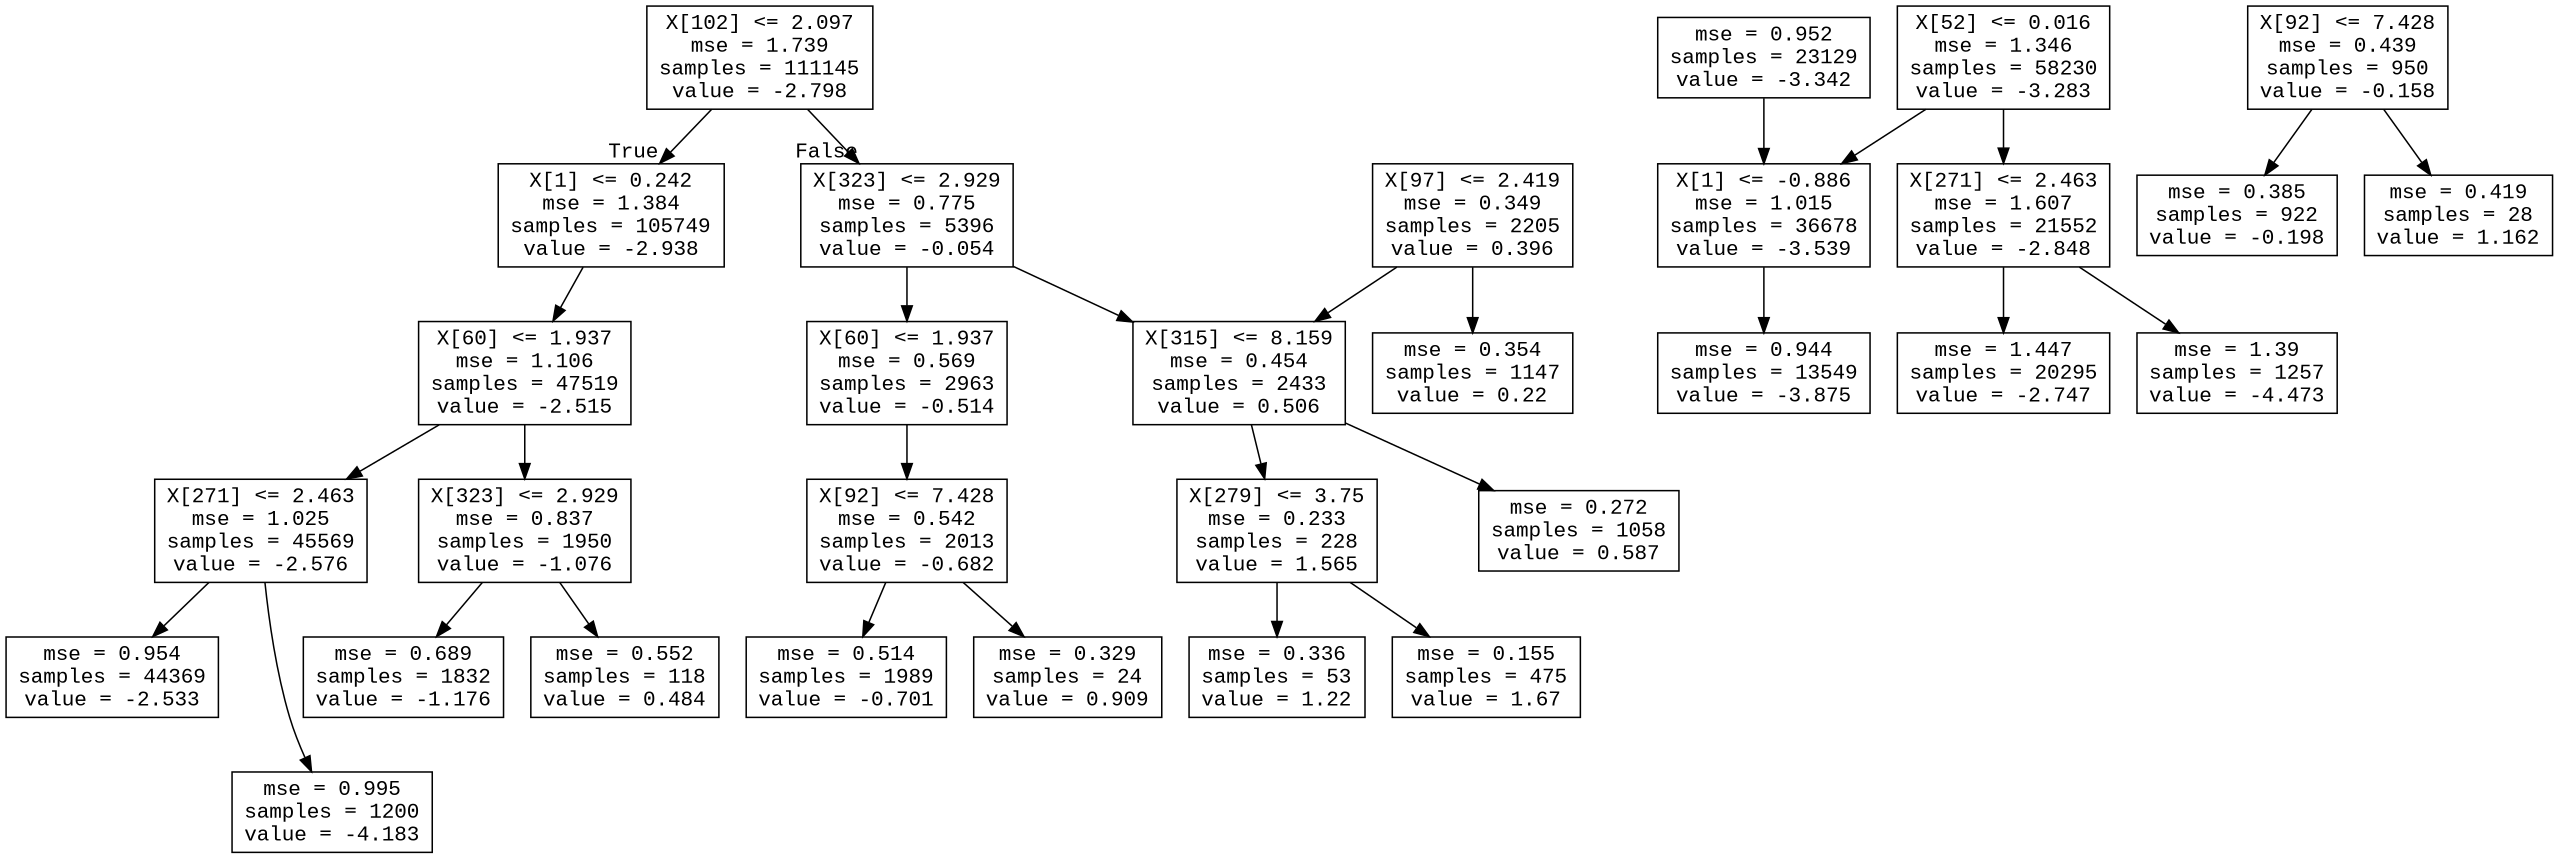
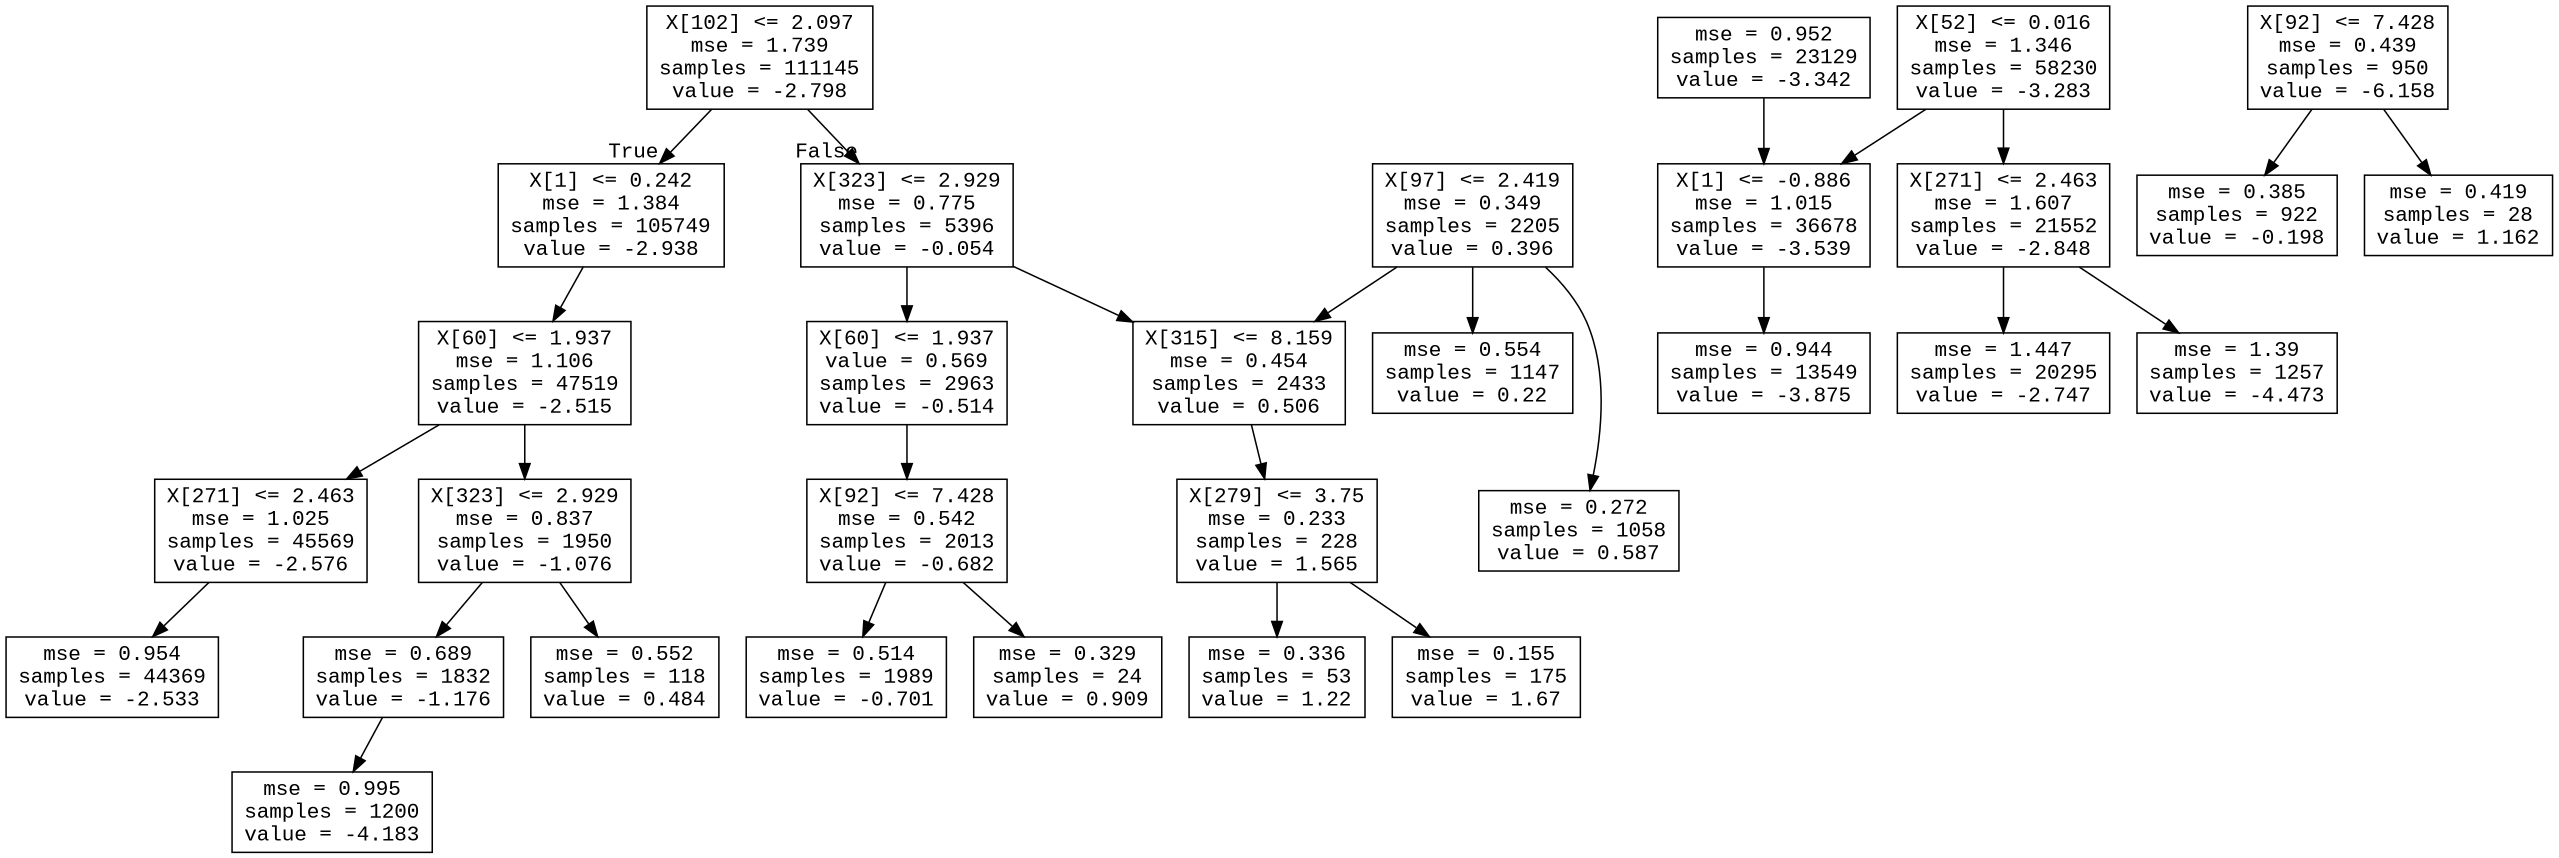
(2348, 58) -> (2348, 58)
(907, 373) -> (907, 373)
(1473, 373) -> (1473, 373)
(1413, 454) -> (1598, 364)
(278, 672) -> (372, 738)
(1486, 677) -> (1486, 677)
